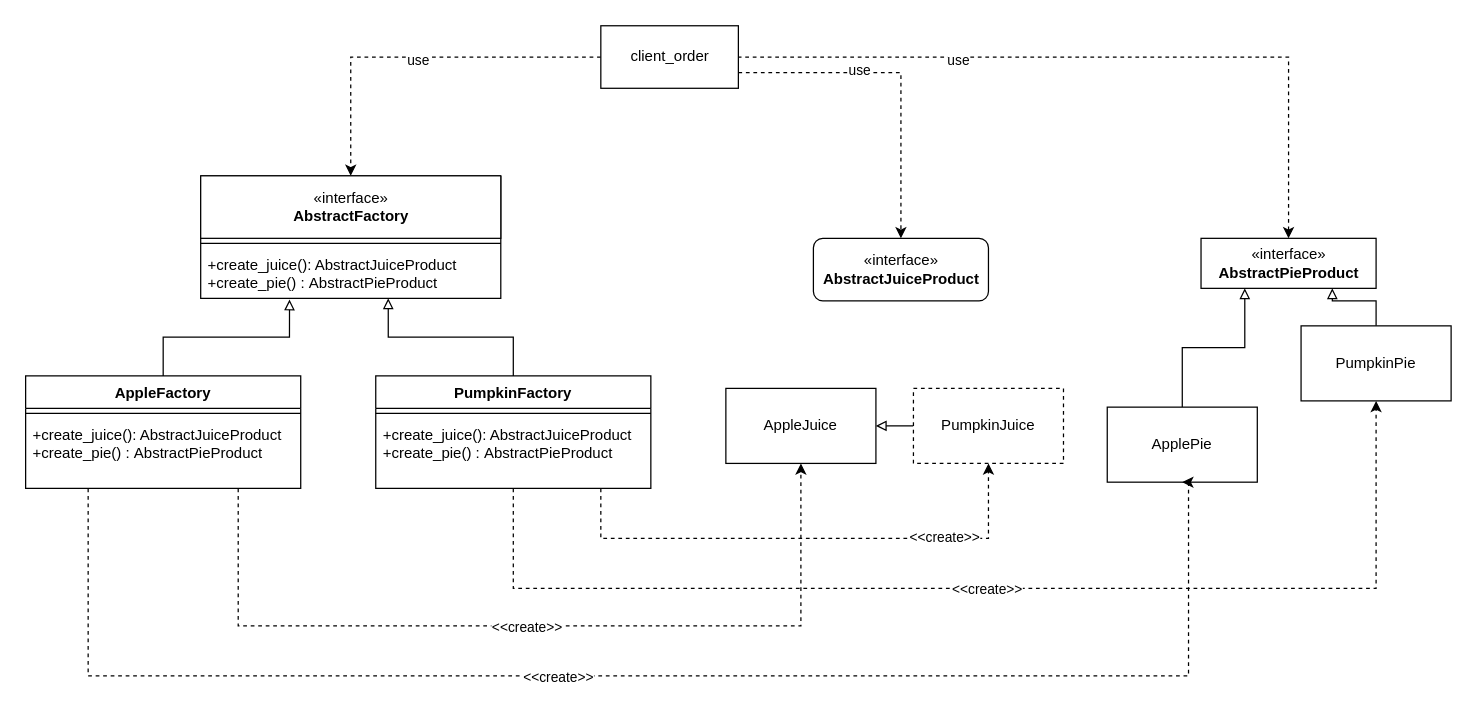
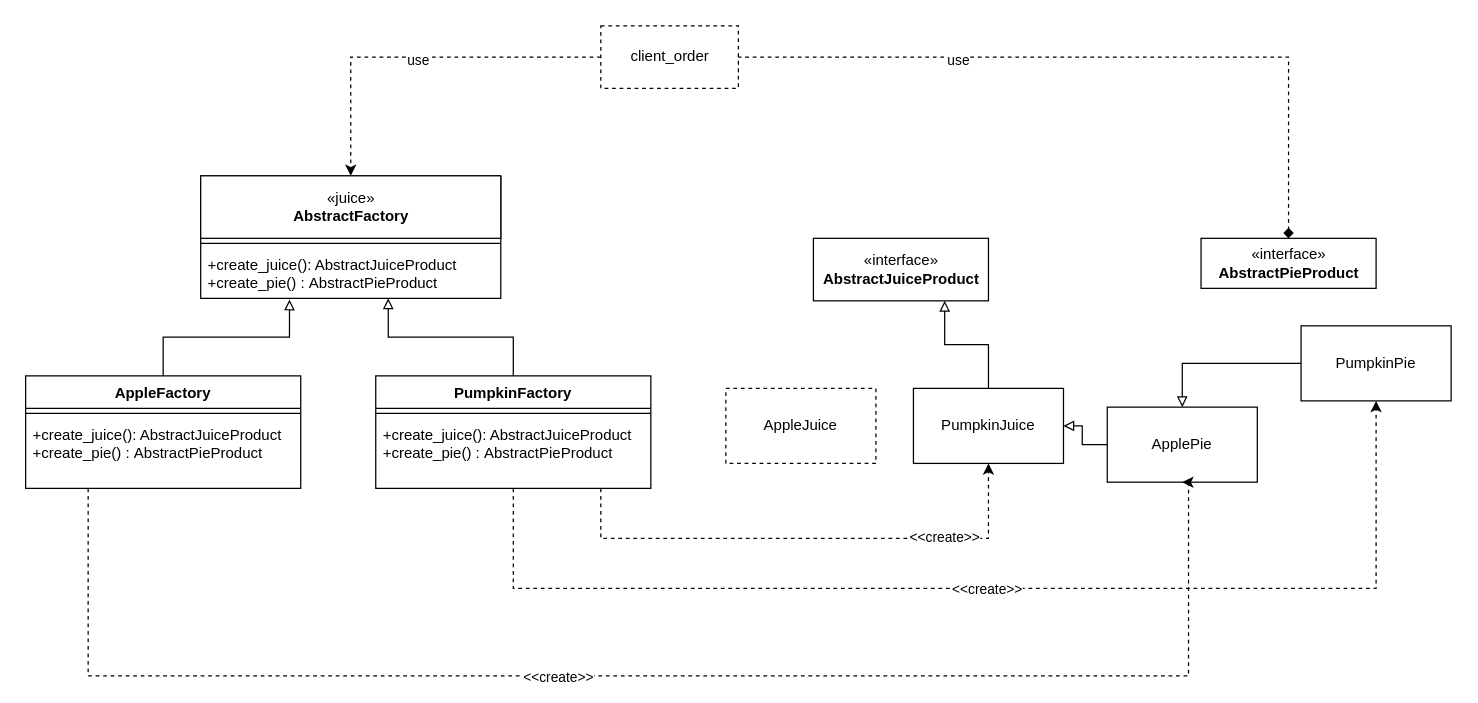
(669, 57) -> (669, 57)
(899, 73) -> none
(351, 207) -> (351, 207)
(1288, 228) -> (1288, 227)
(901, 269) -> (901, 269)
(1365, 301) -> (1242, 363)
(1231, 348) -> (1082, 444)
(801, 426) -> (801, 426)
(888, 426) -> (972, 344)
(988, 426) -> (988, 426)
(529, 626) -> none
